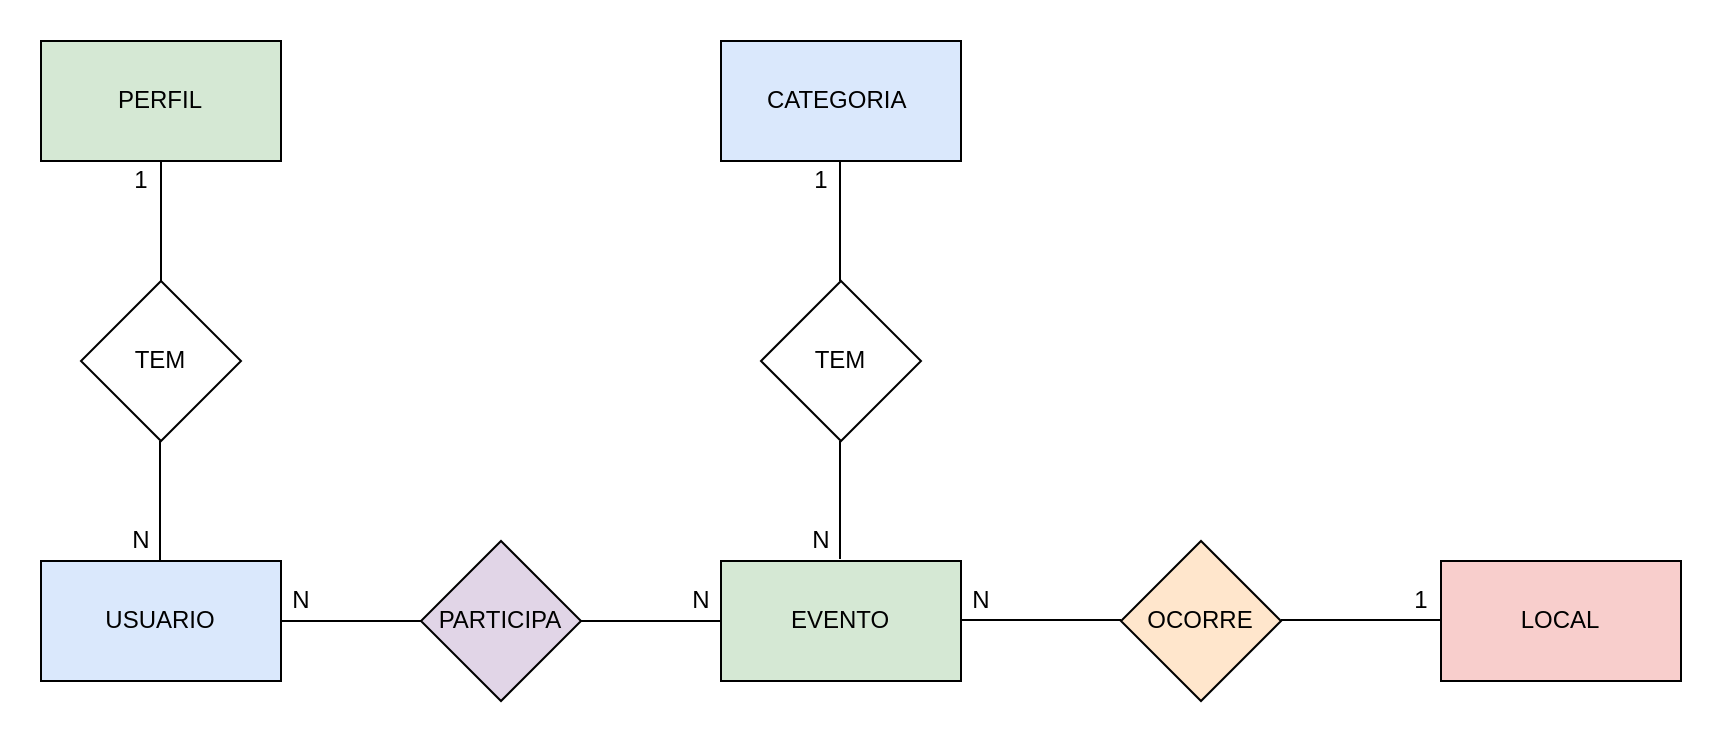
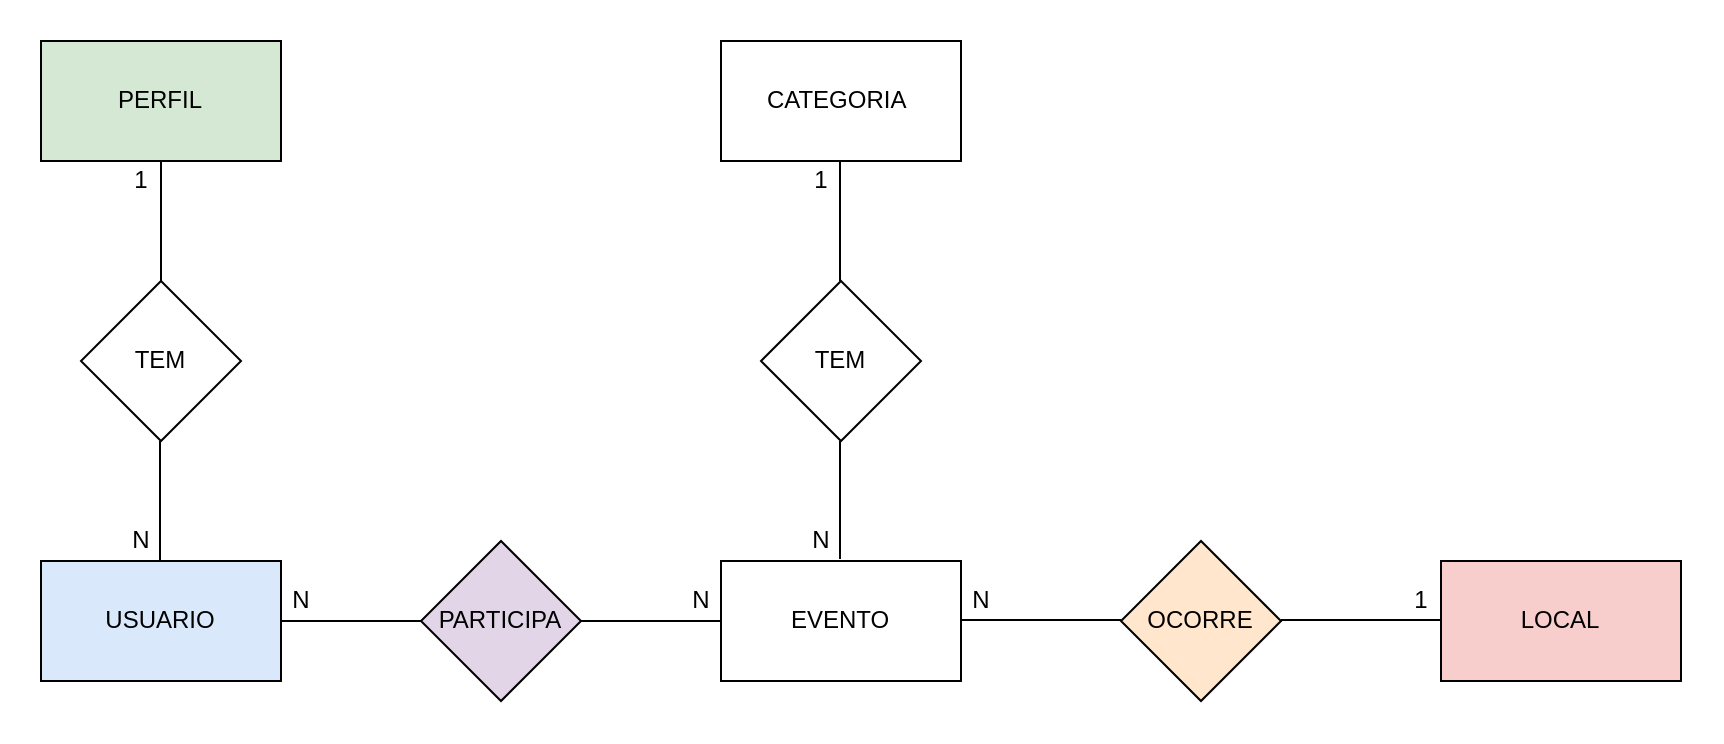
(841, 101) -> (841, 101)
(841, 621) -> (841, 621)
